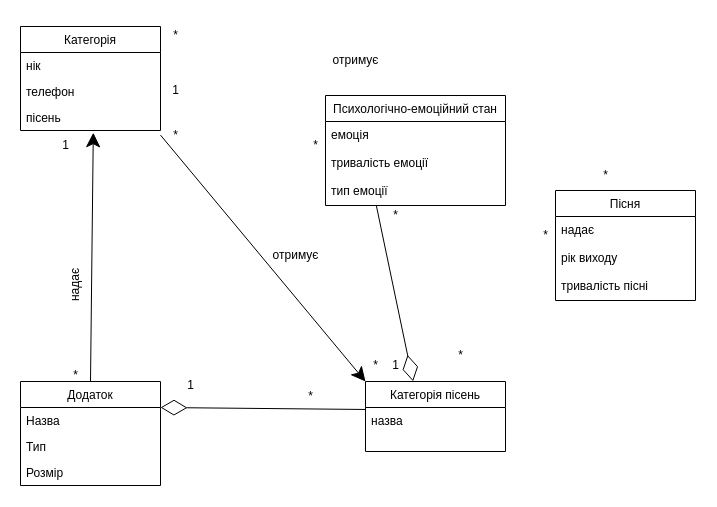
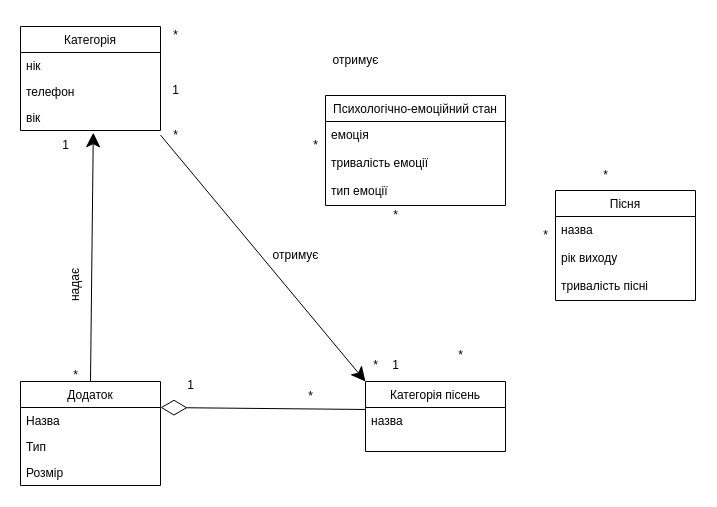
(46, 118) -> (36, 118)
(578, 230) -> (578, 230)
(392, 281) -> none
